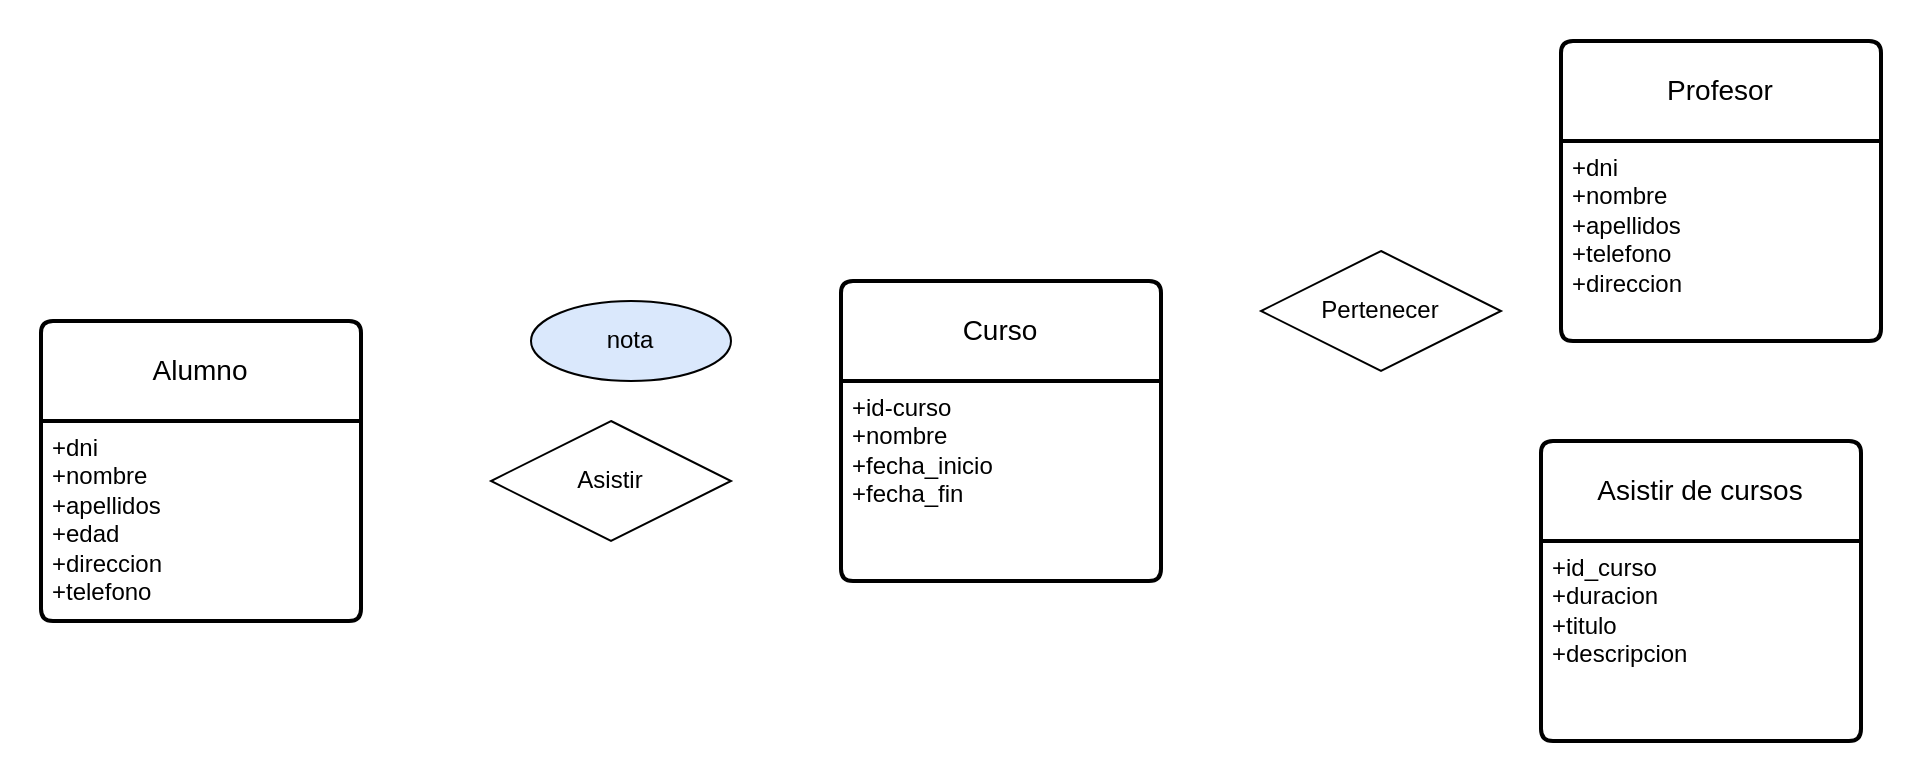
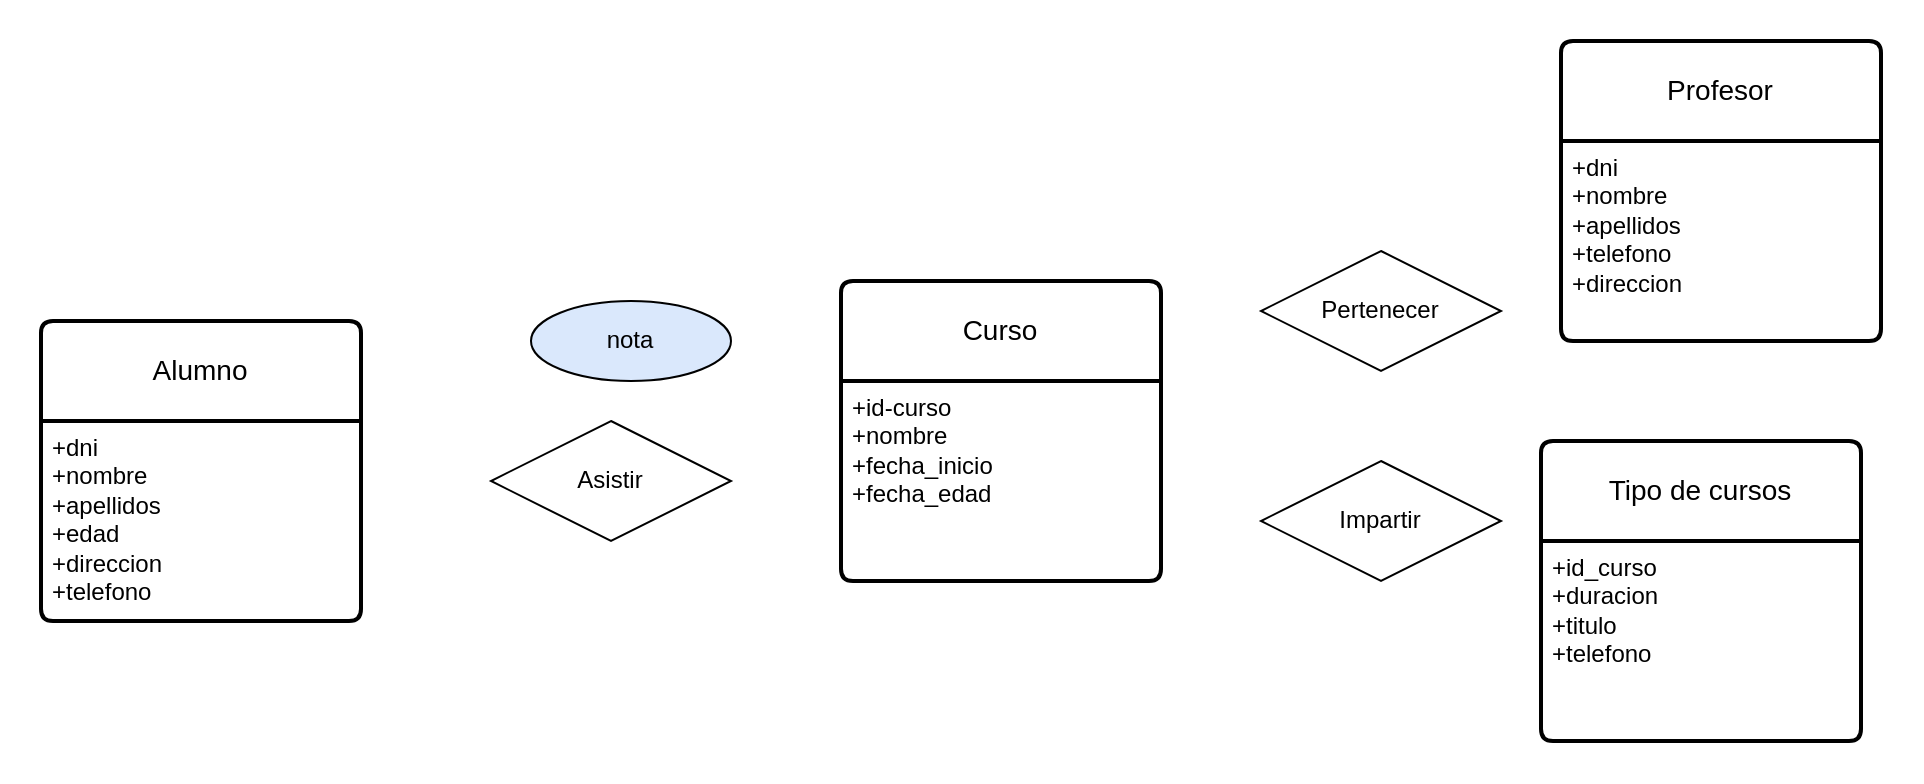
(931, 453) -> (931, 453)
(1701, 491) -> (1701, 491)
none -> (1381, 521)
(1627, 613) -> (1610, 613)
